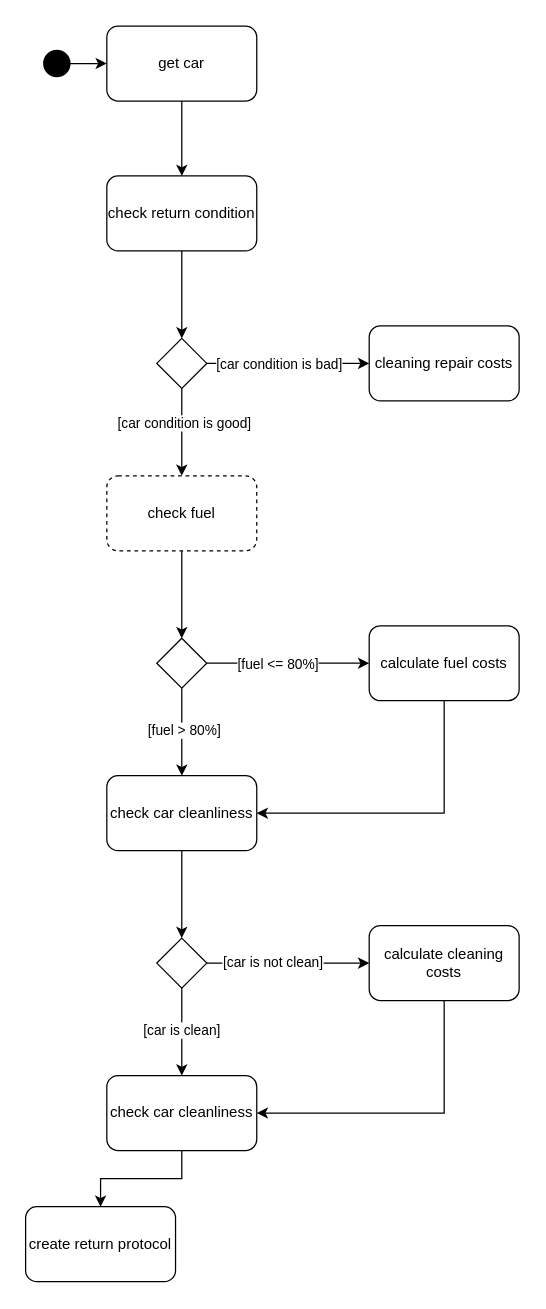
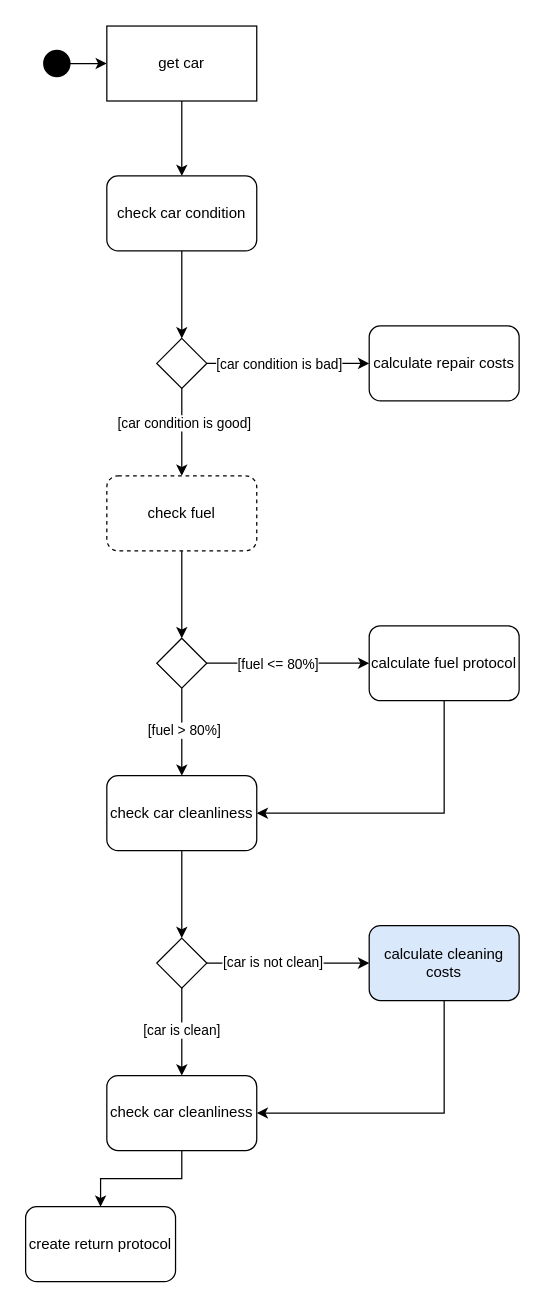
(182, 63) -> (182, 63)
(182, 213) -> (182, 213)
(444, 363) -> (444, 363)
(444, 663) -> (444, 663)
(444, 963) -> (444, 963)
